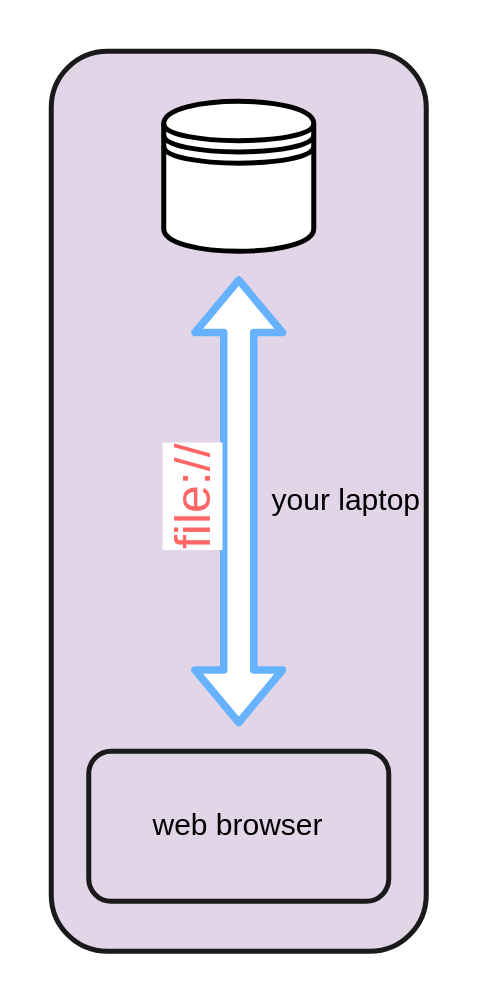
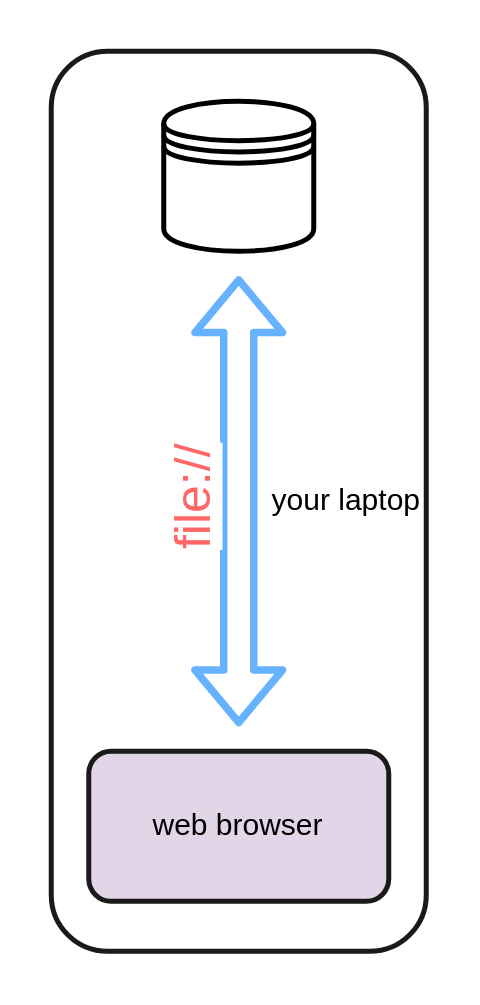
(239, 501) -> (239, 501)
